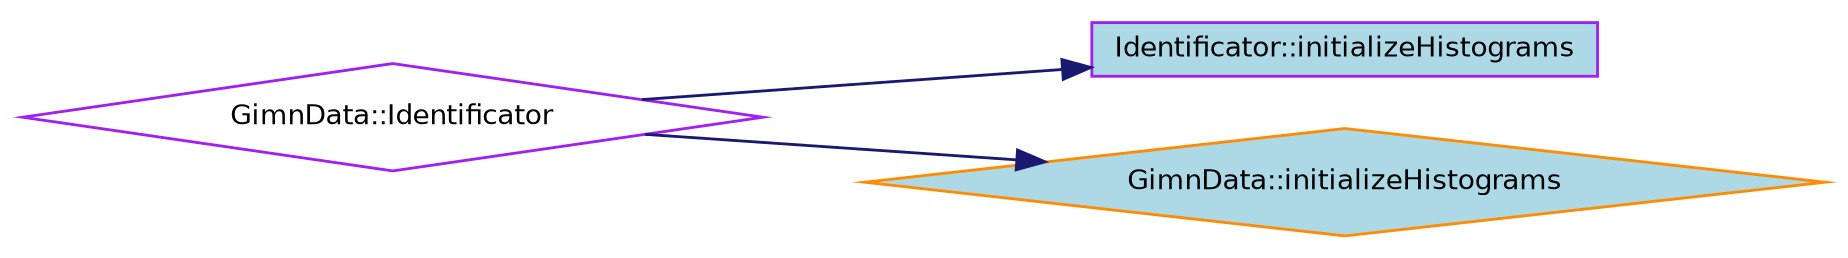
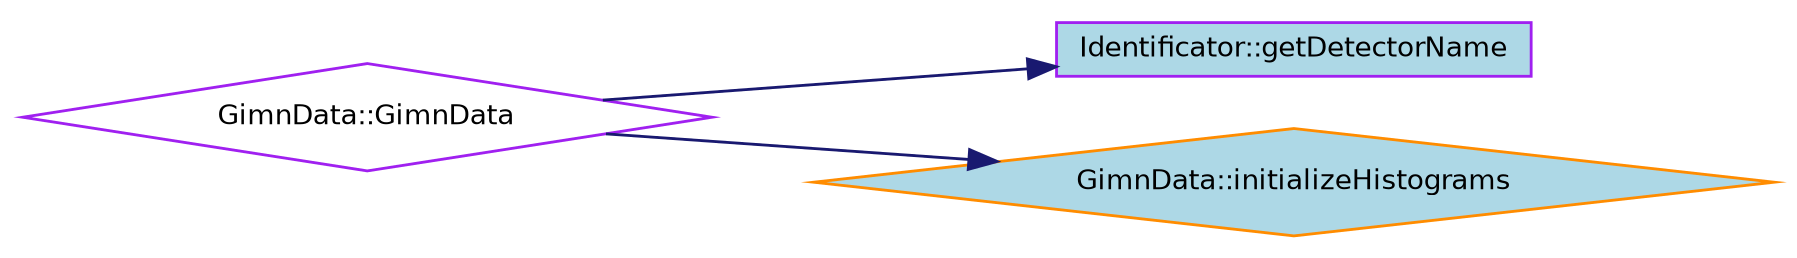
(1345, 49) -> (1294, 49)
(393, 117) -> (367, 117)
